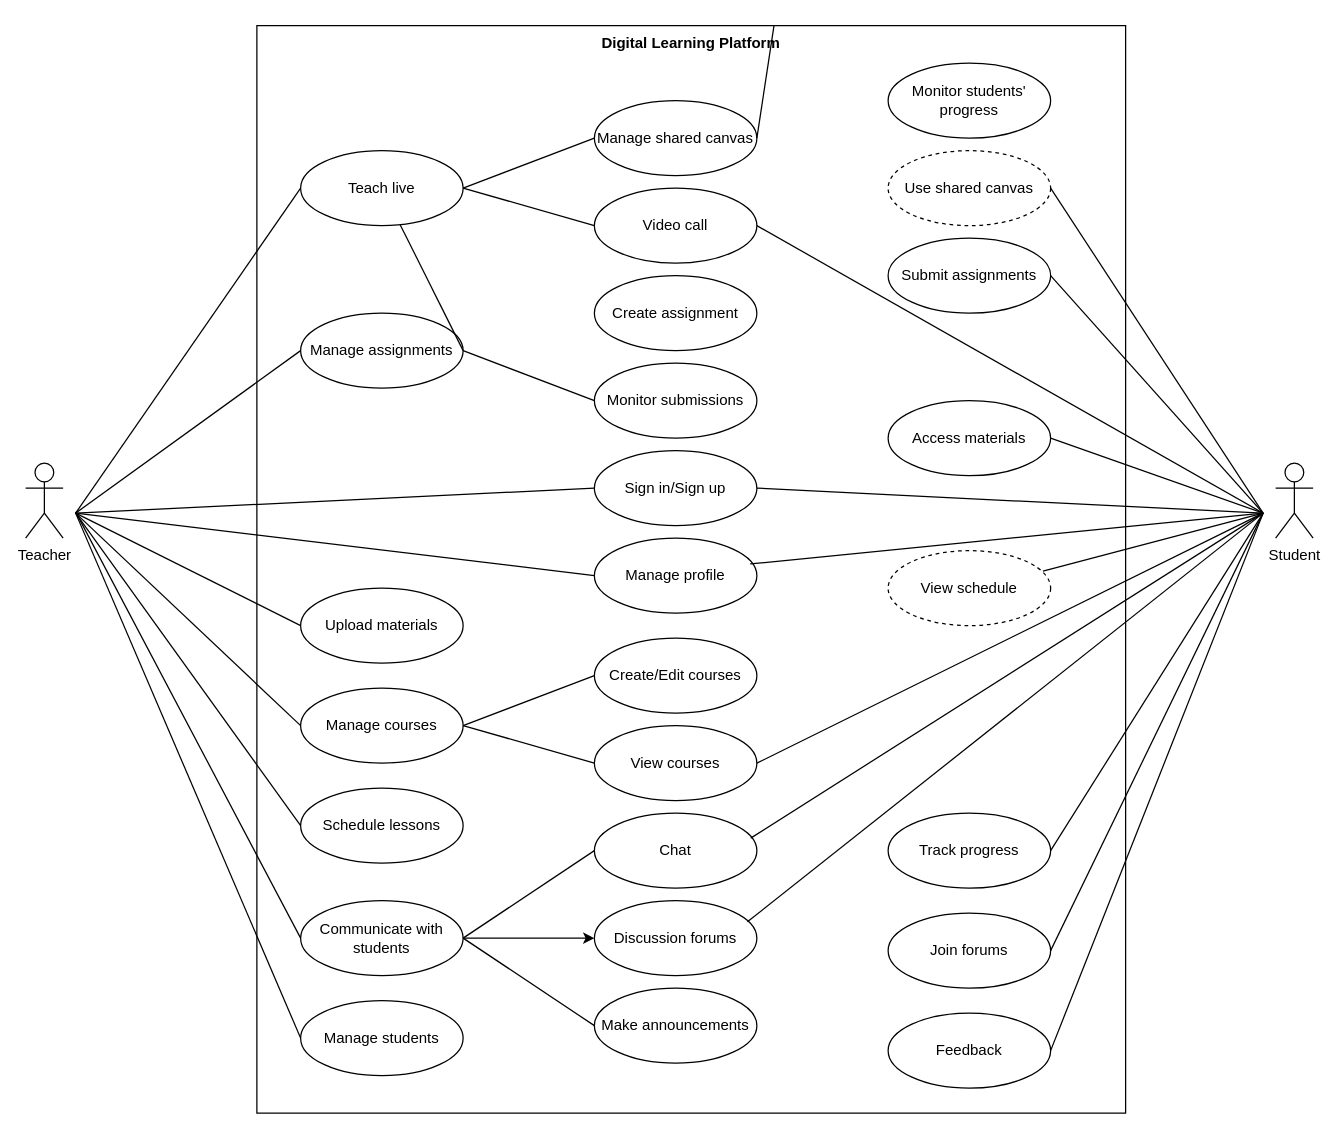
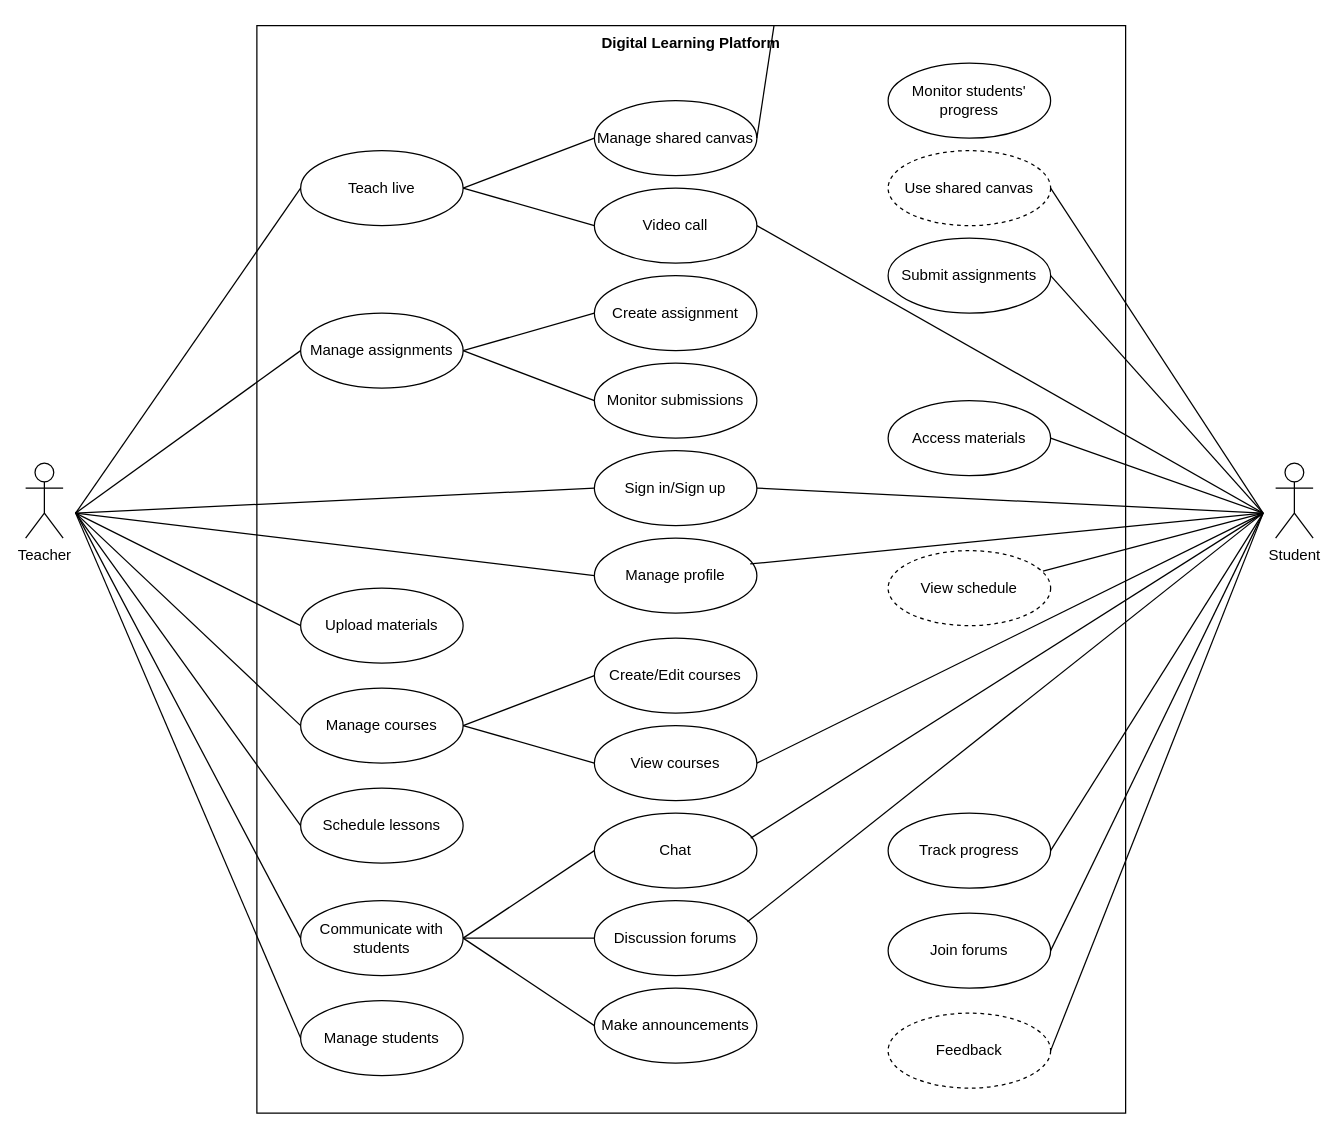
(432, 288) -> (531, 331)
(584, 938) -> (588, 938)
(969, 1051) -> (969, 1051)
